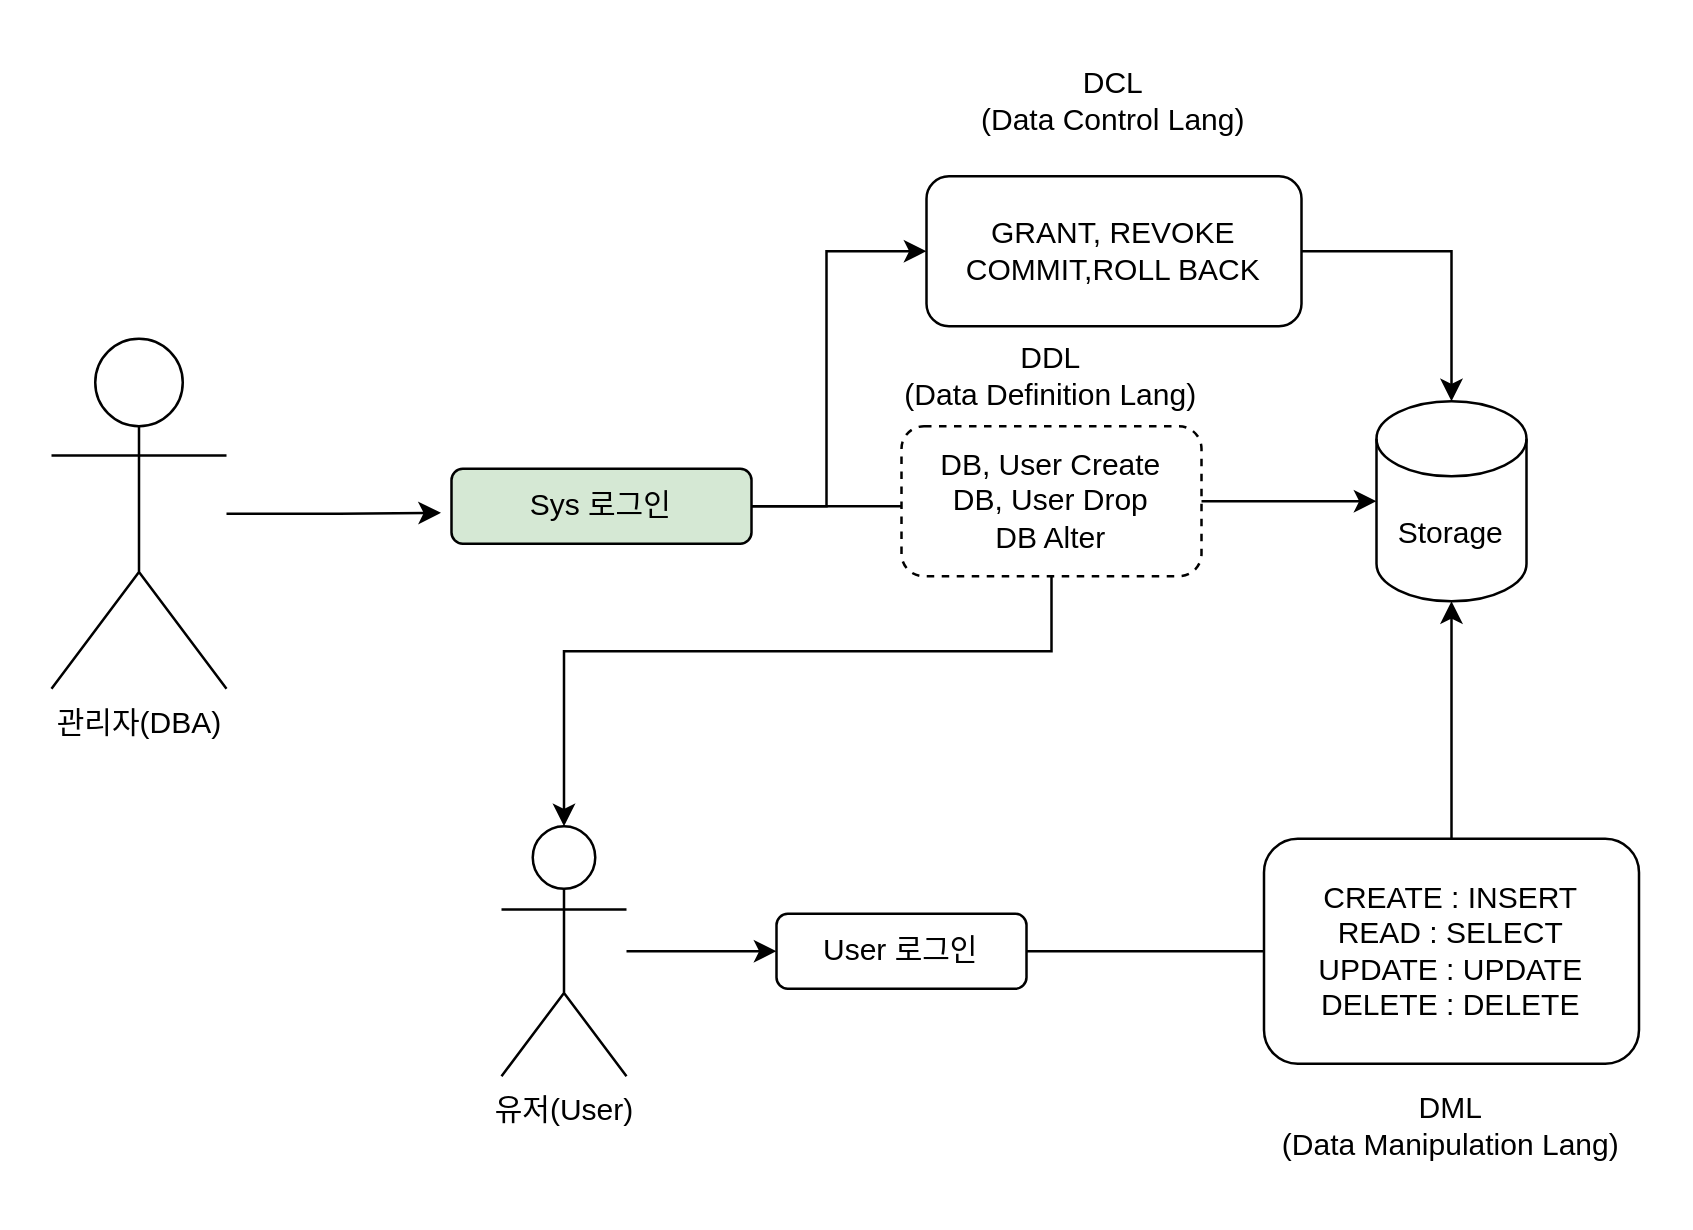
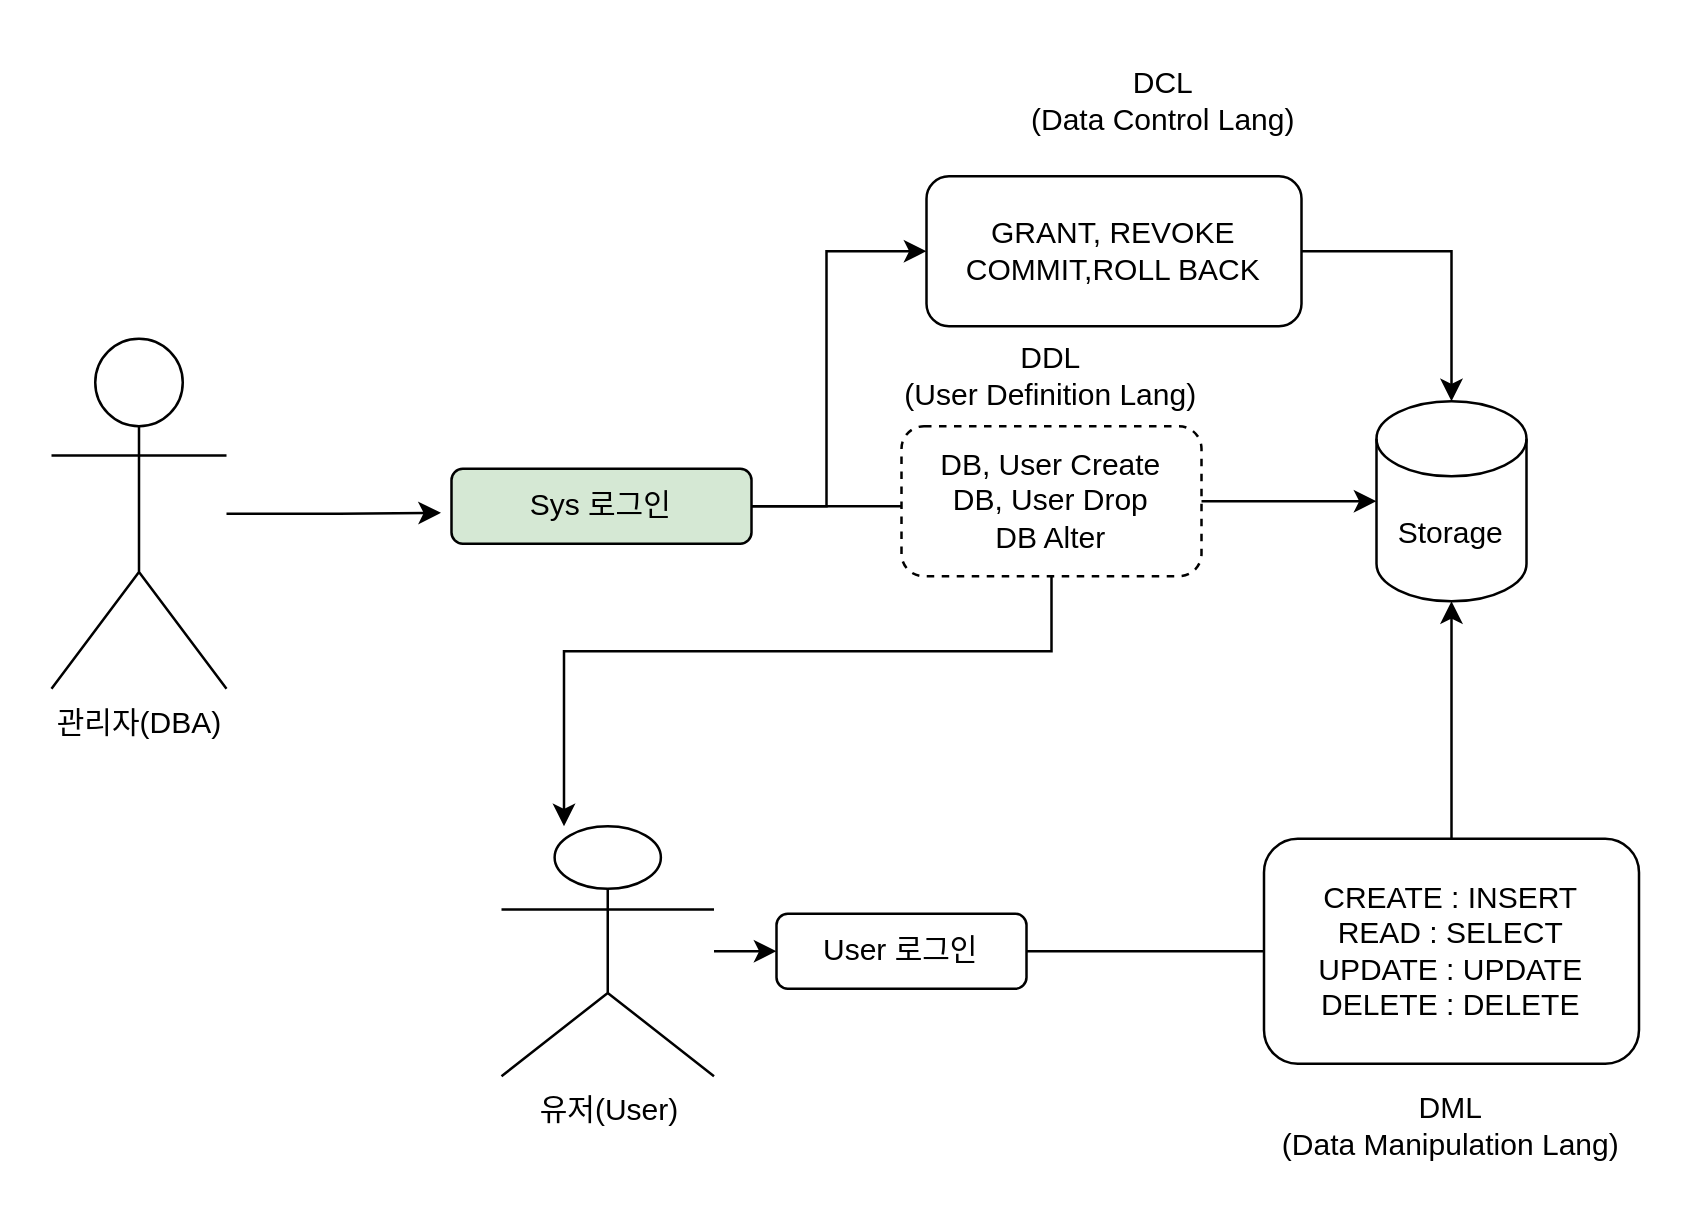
(1114, 101) -> (1164, 101)
(1051, 376) -> (1051, 376)
(564, 951) -> (608, 951)
